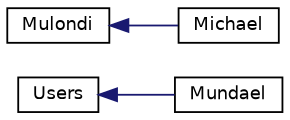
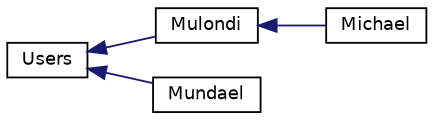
none -> (131, 42)
